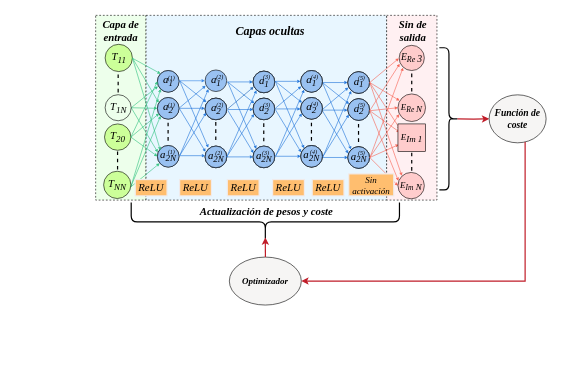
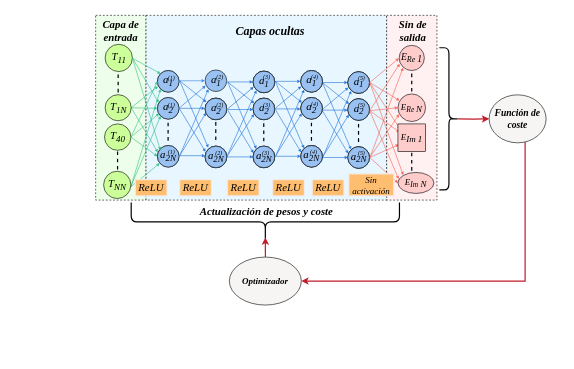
(412, 58) -> (412, 58)
(118, 108) -> (118, 108)
(118, 137) -> (118, 137)
(411, 186) -> (416, 183)
